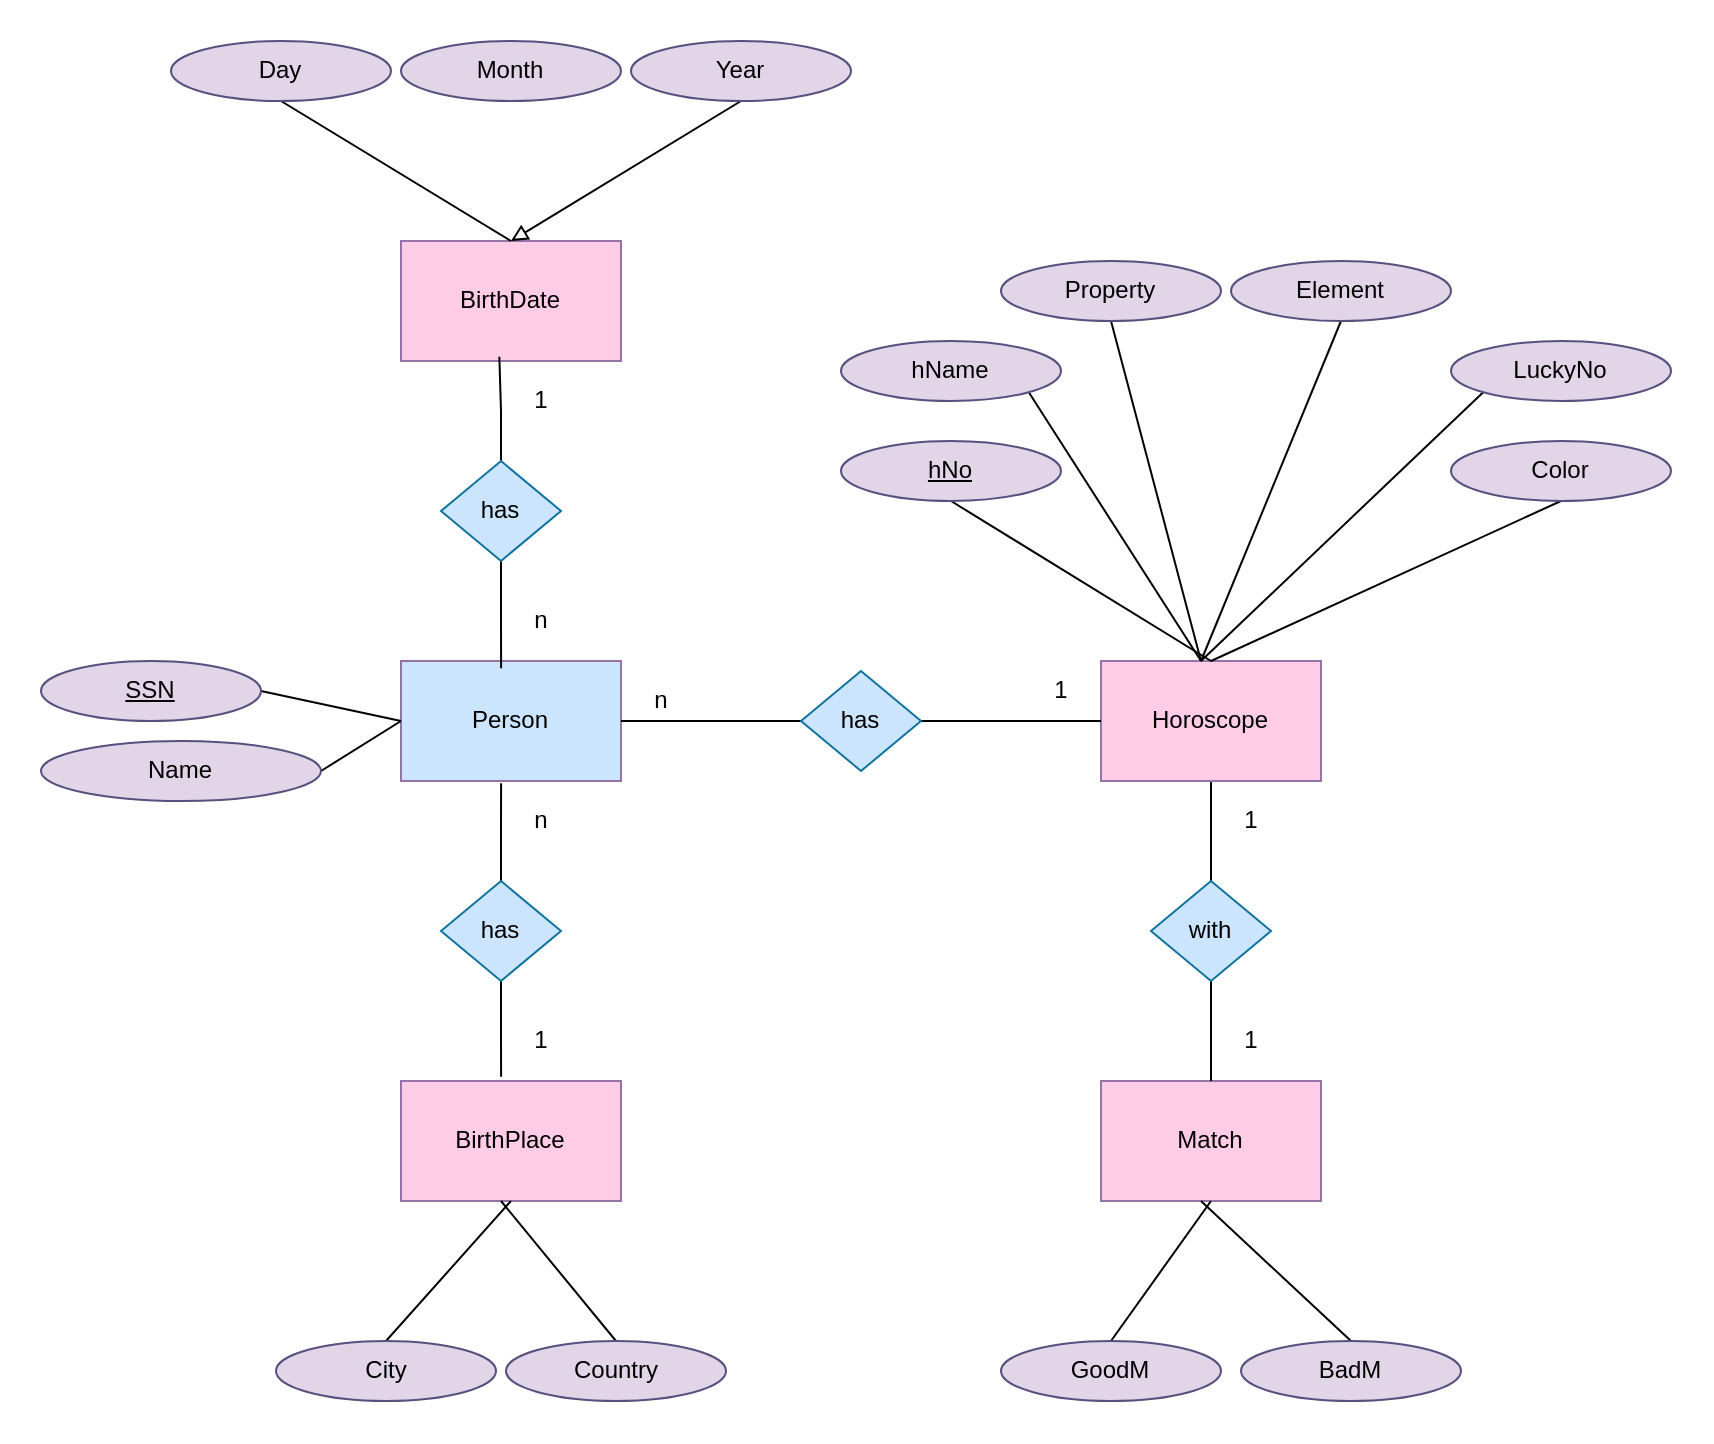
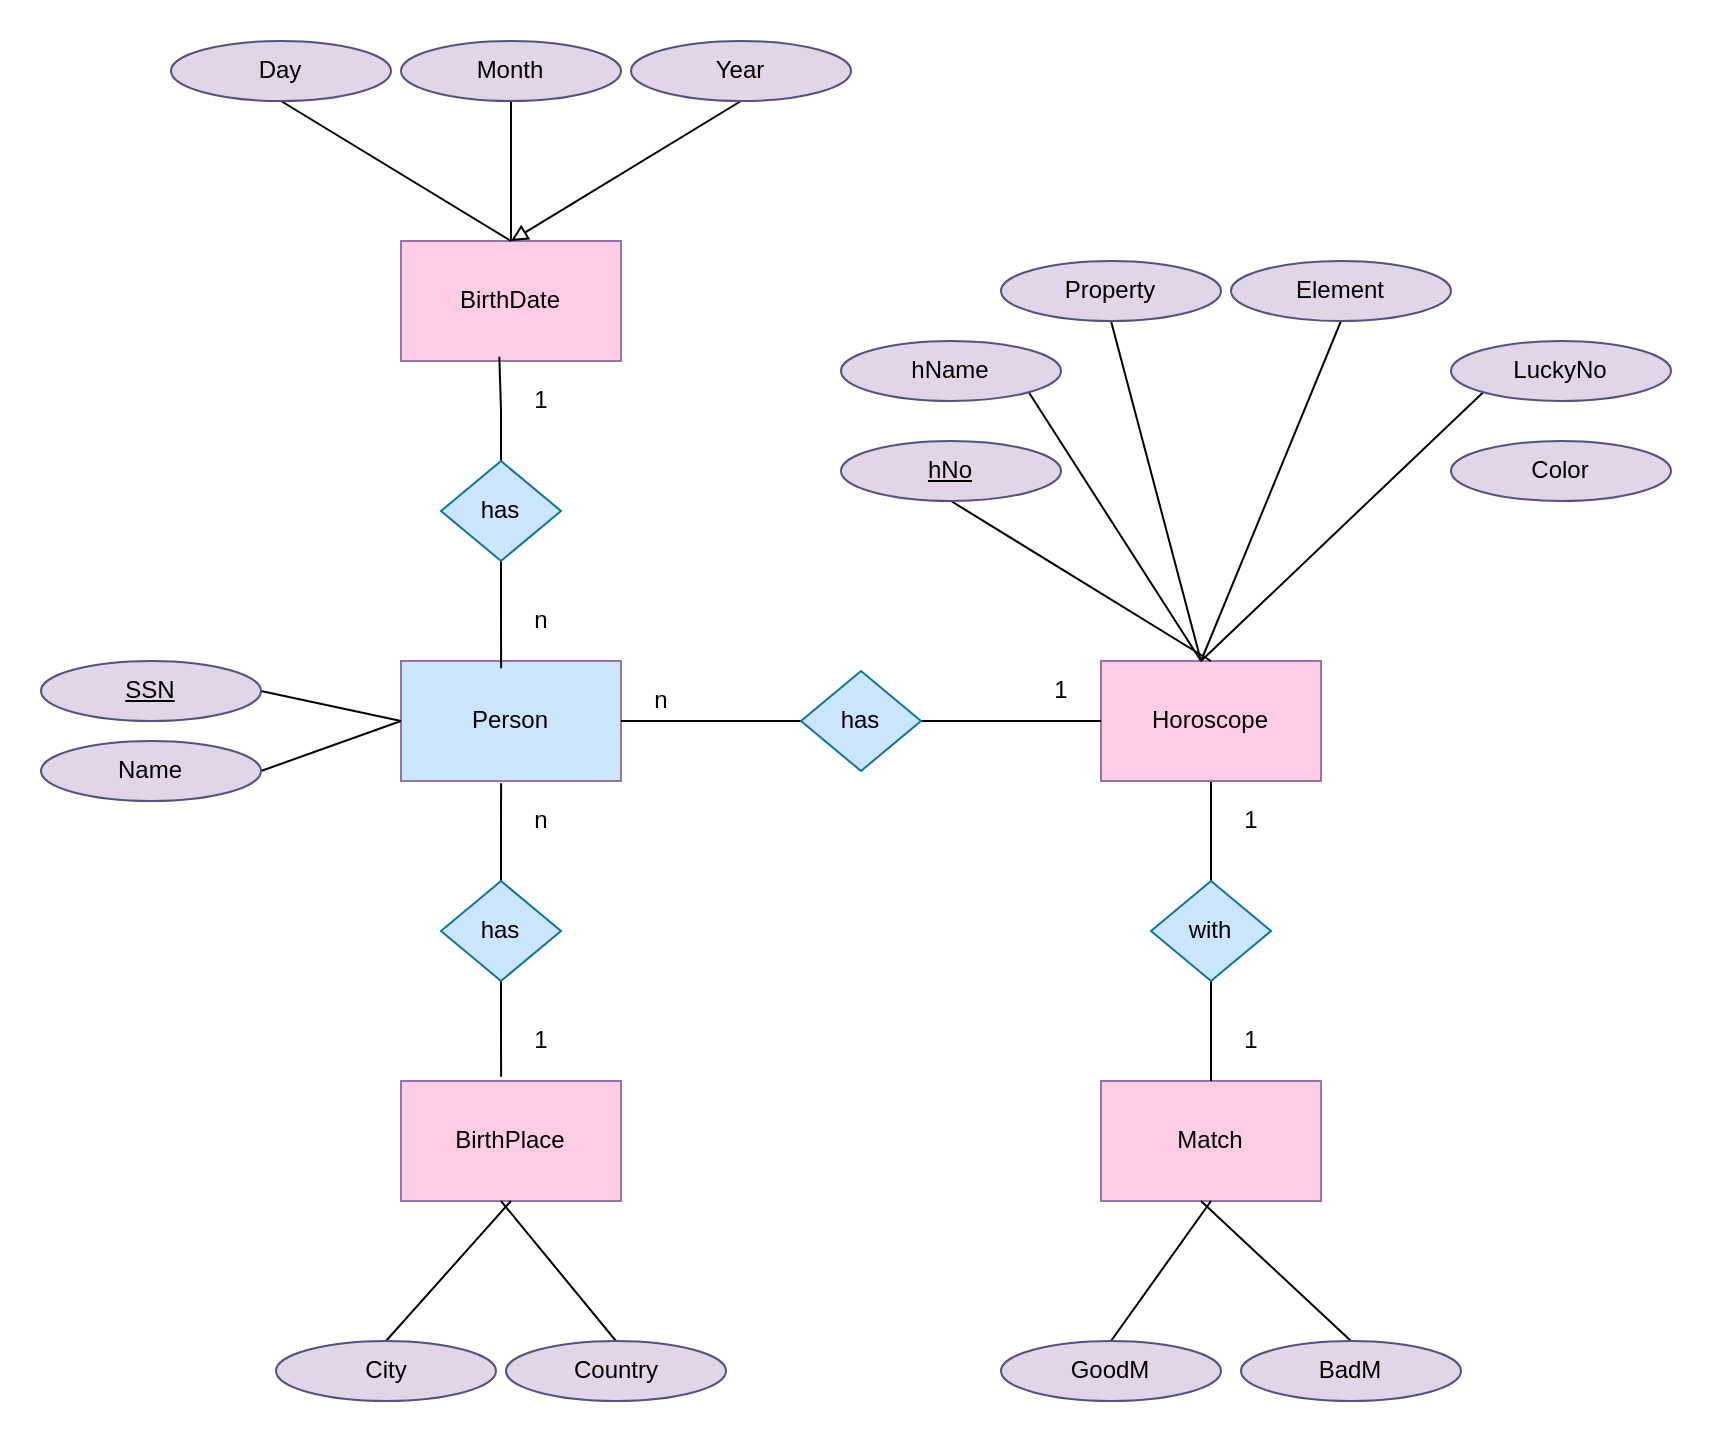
none -> (511, 169)
(1387, 581) -> none
(181, 771) -> (151, 771)
